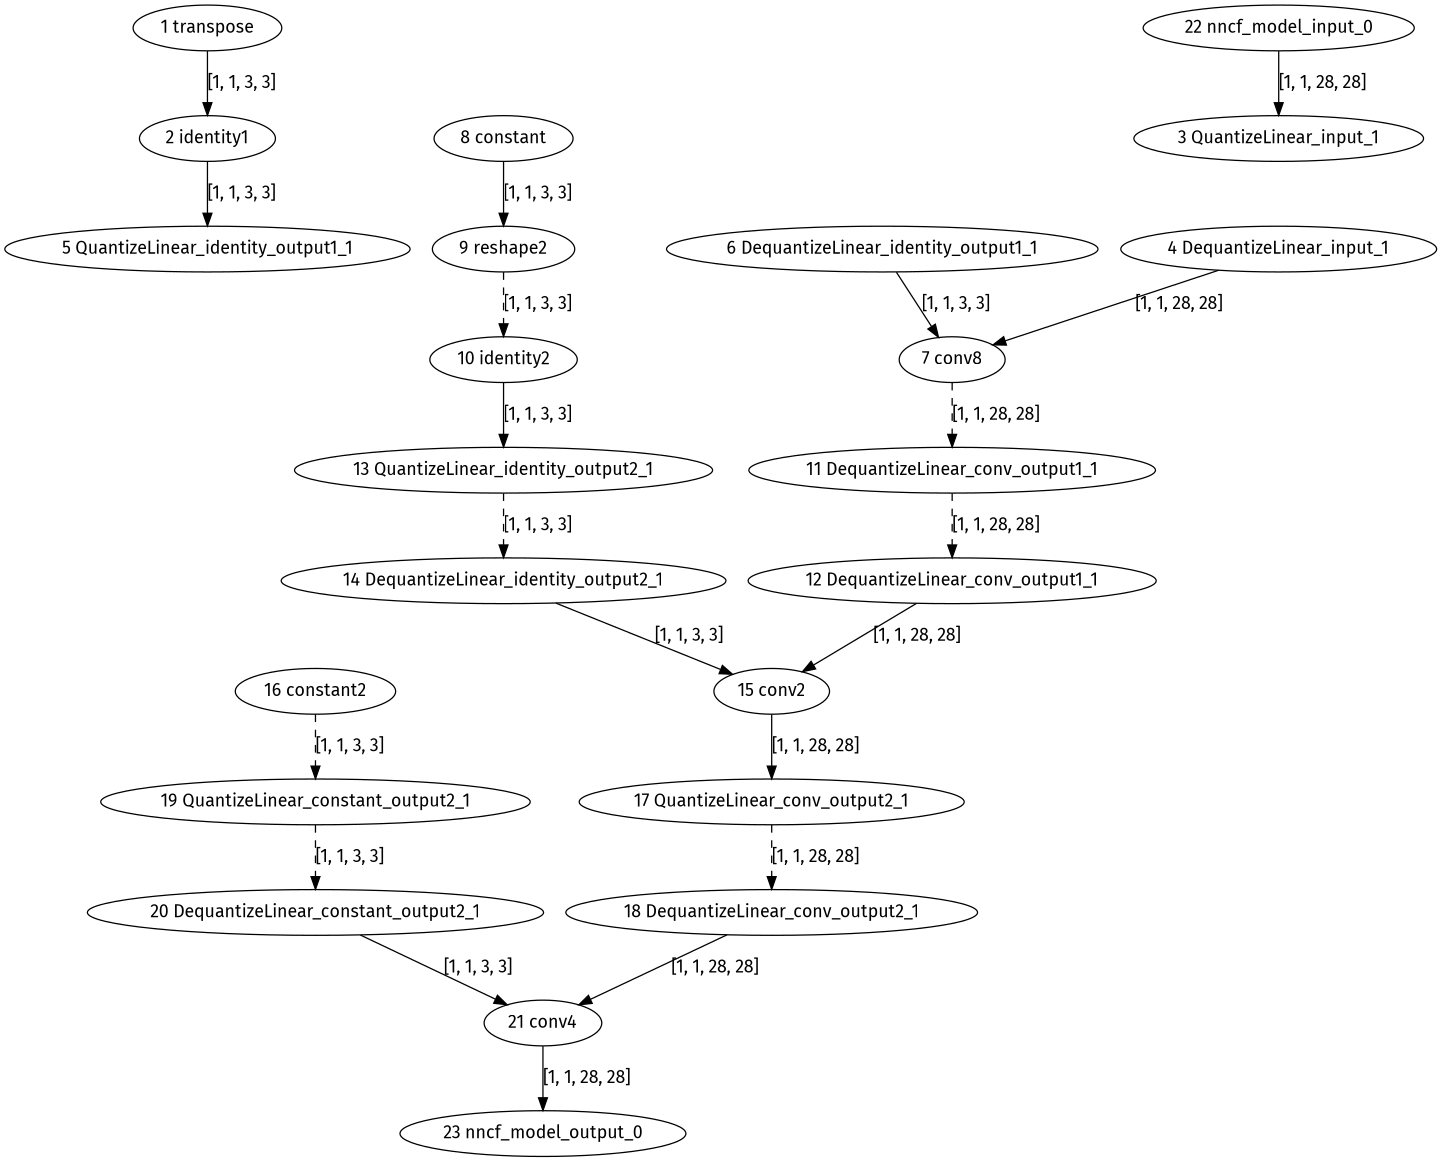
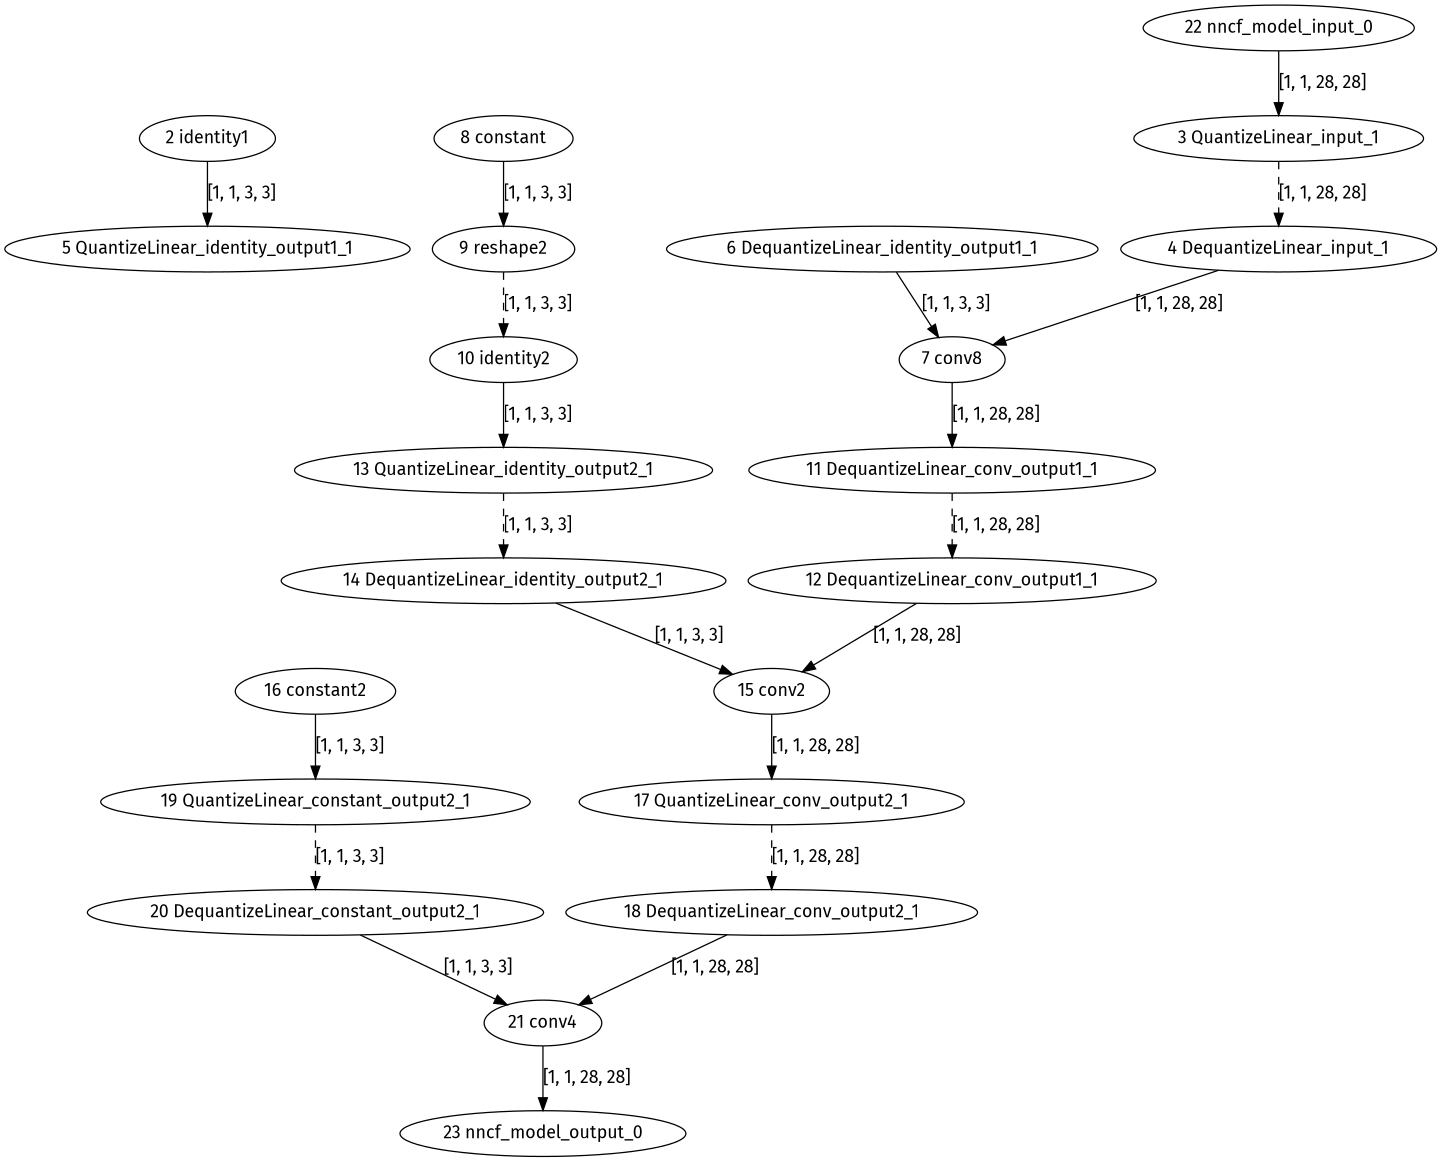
(207, 28) -> none
none -> (1279, 187)
(952, 409) -> (952, 409)
(315, 740) -> (315, 740)
